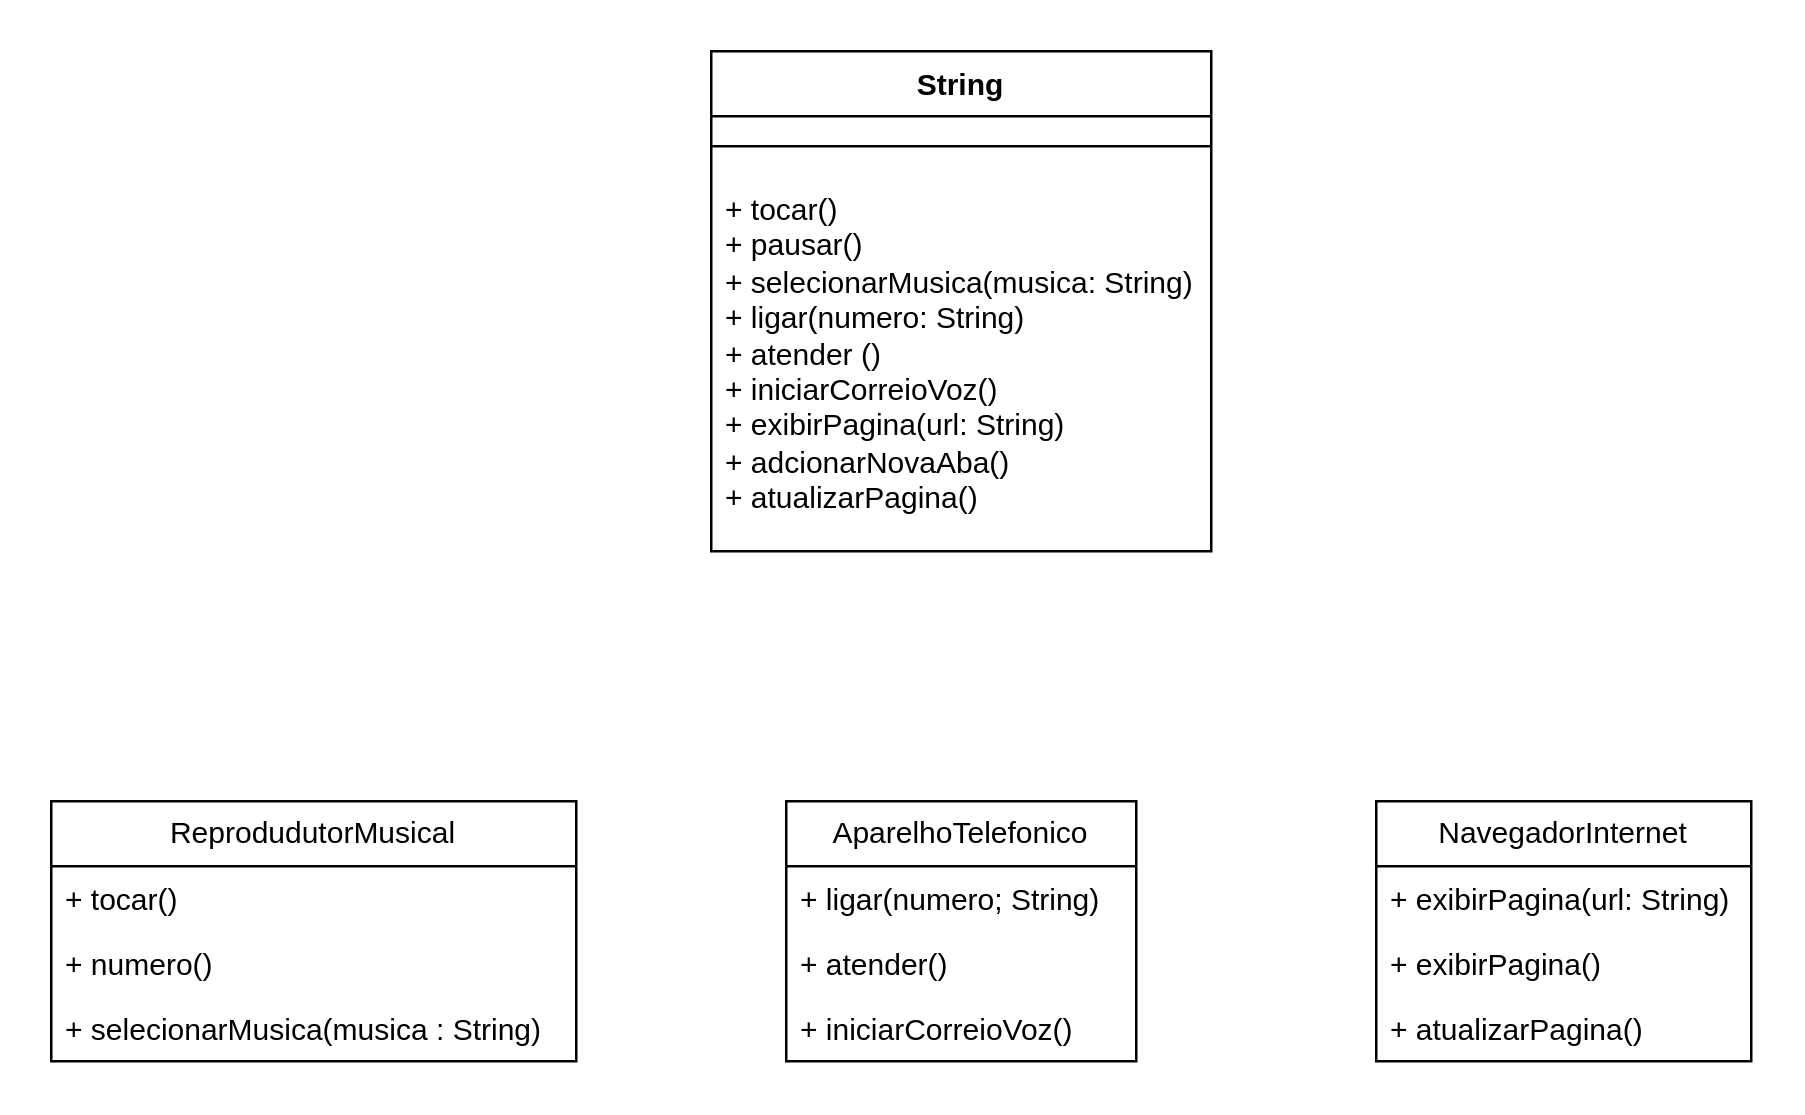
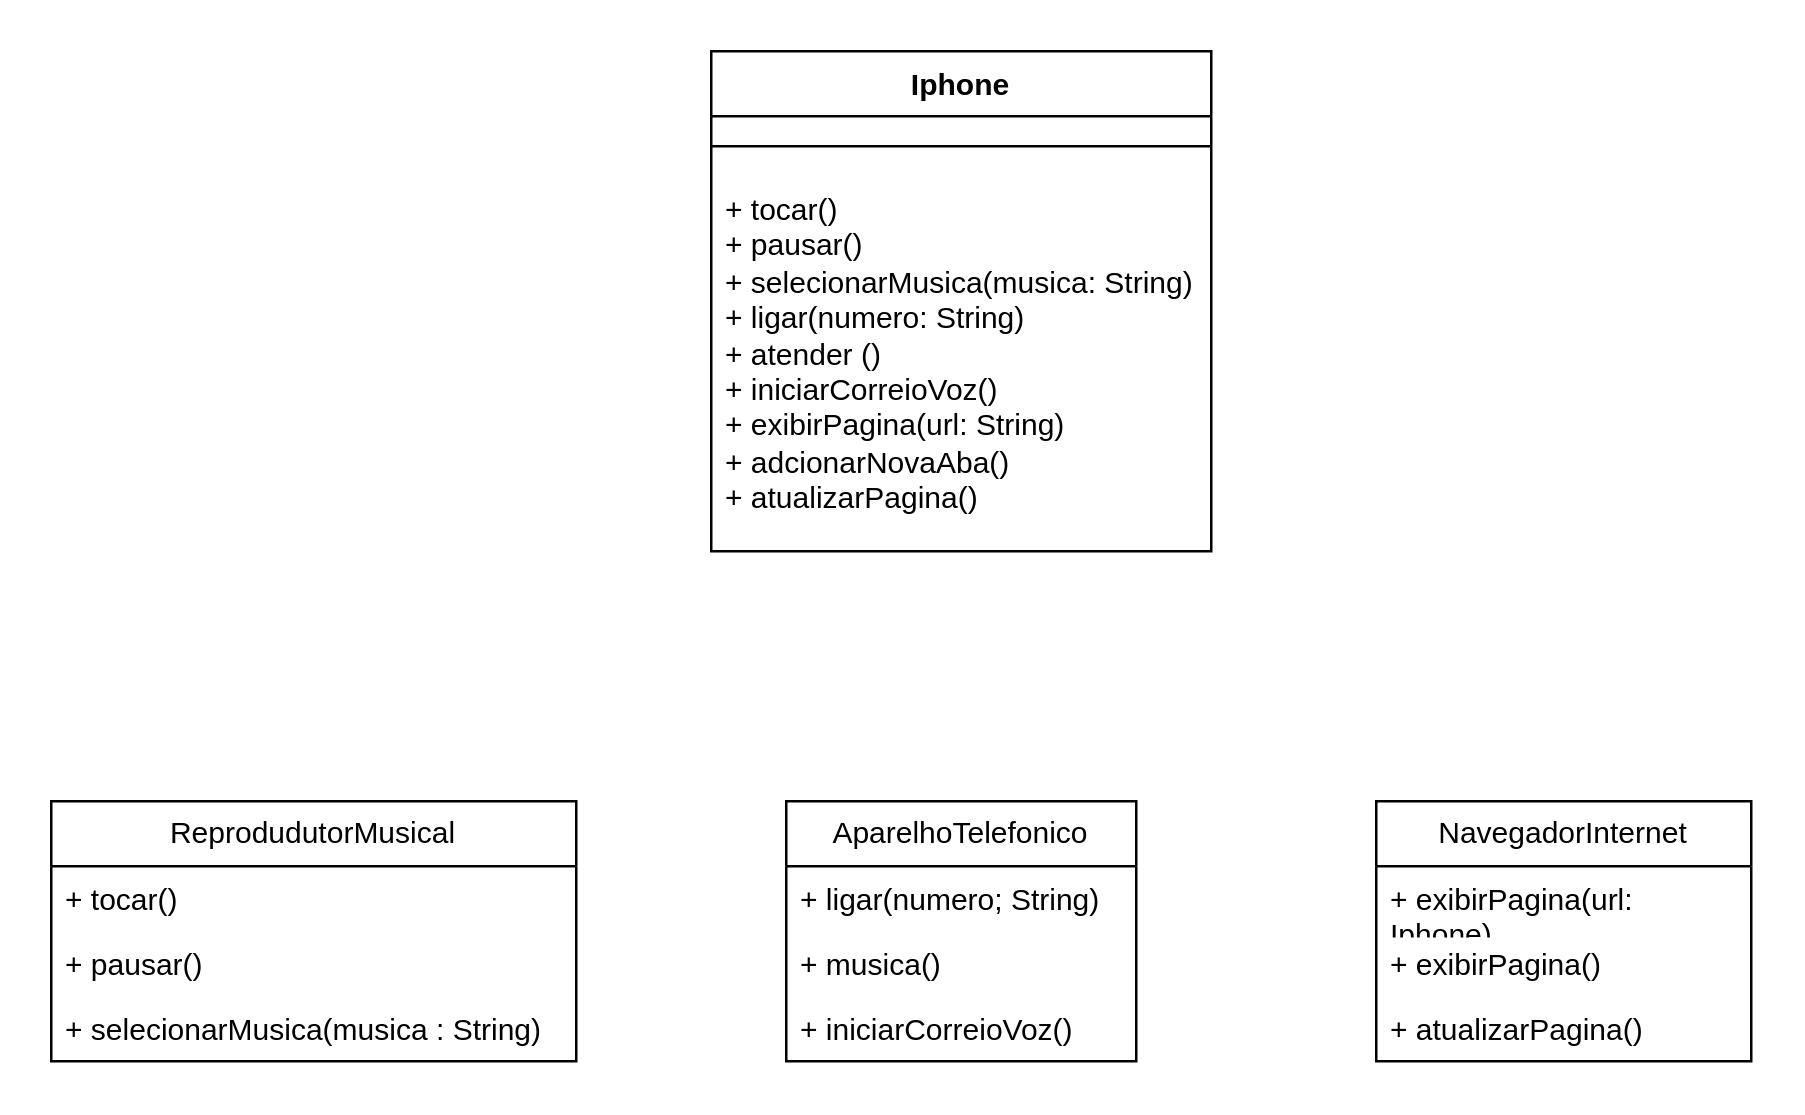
(961, 87) -> (961, 87)
(1566, 920) -> (1566, 920)
(146, 967) -> (146, 967)
(890, 967) -> (877, 967)
